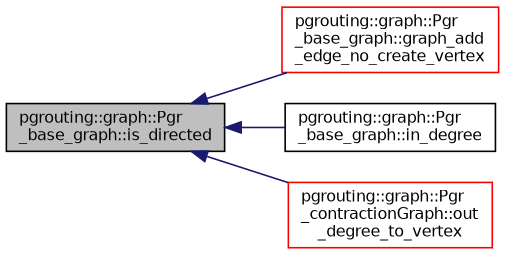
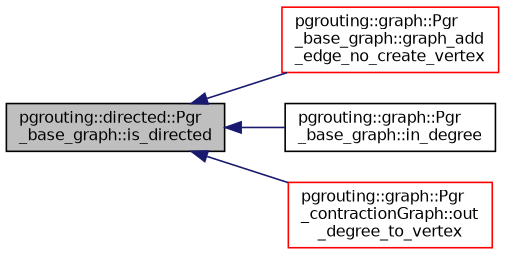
(115, 127) -> (115, 127)
